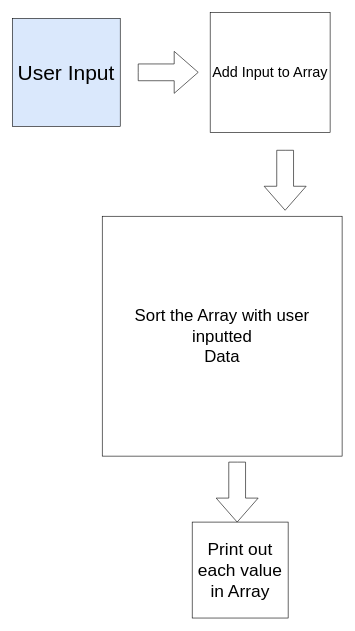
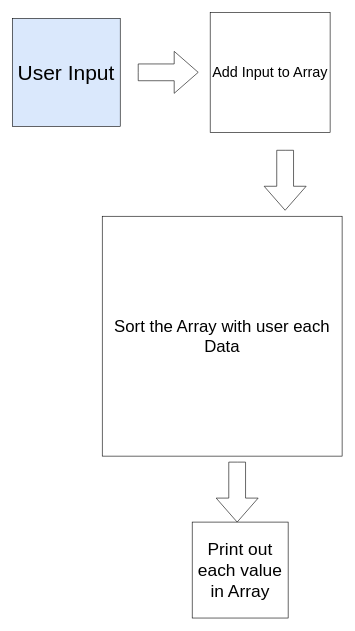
(222, 336) -> (222, 336)
